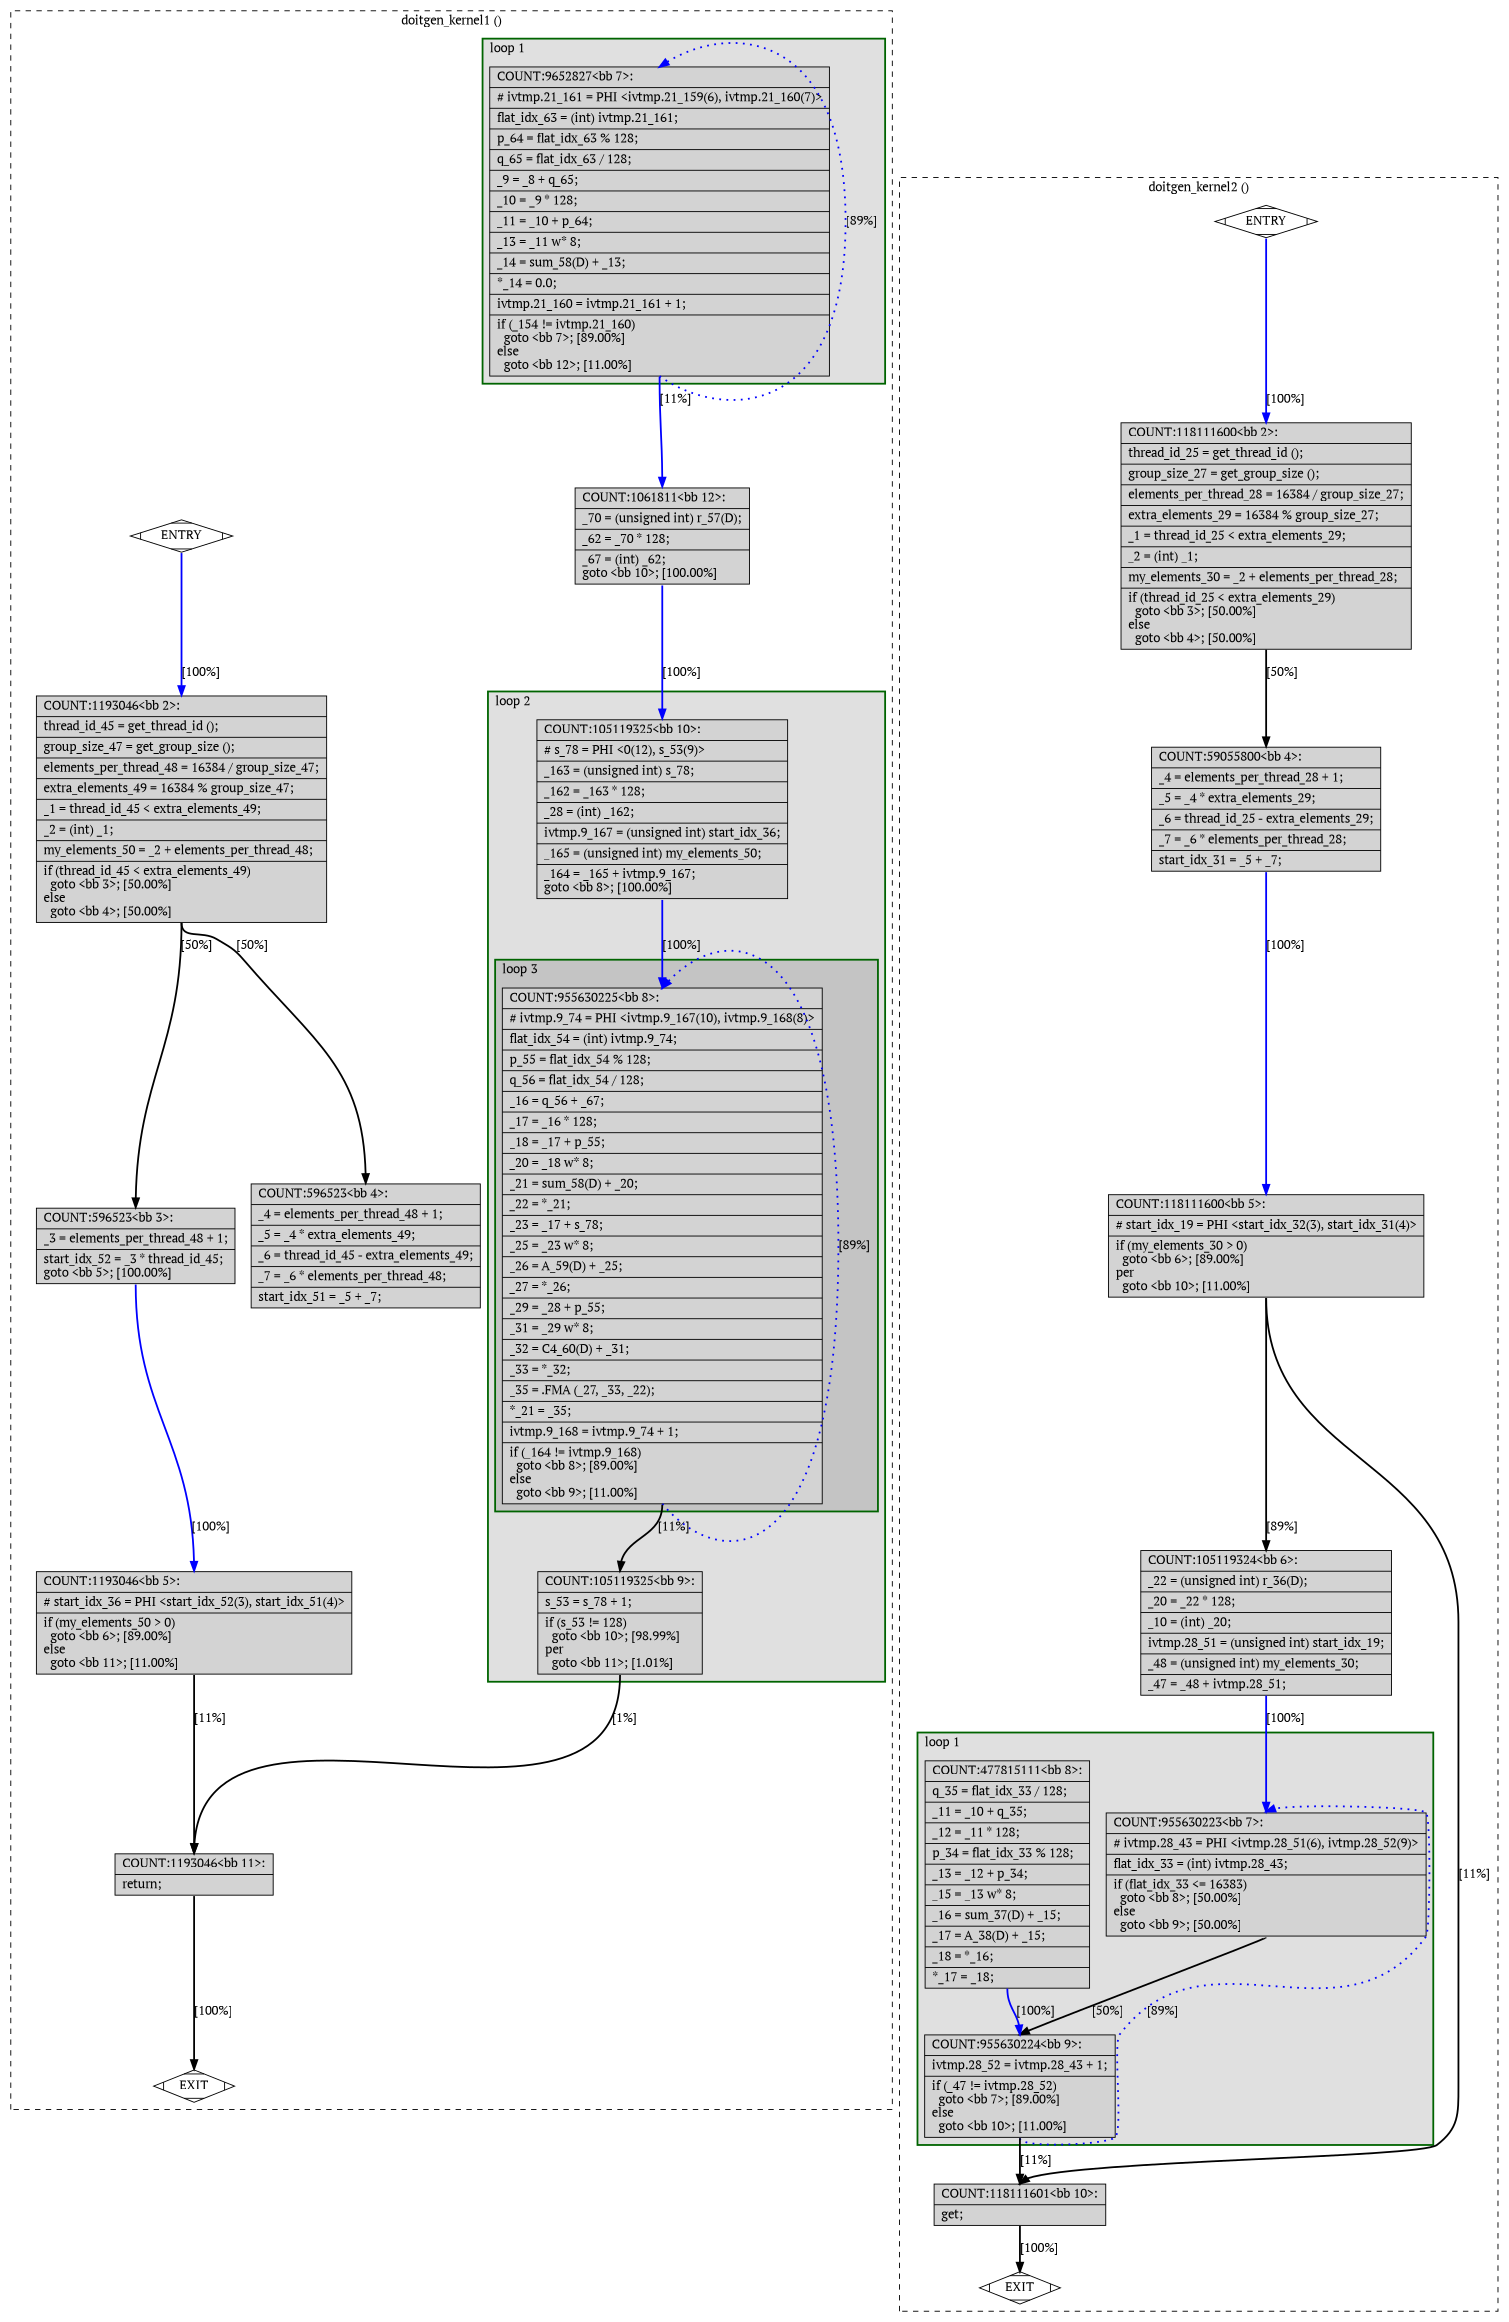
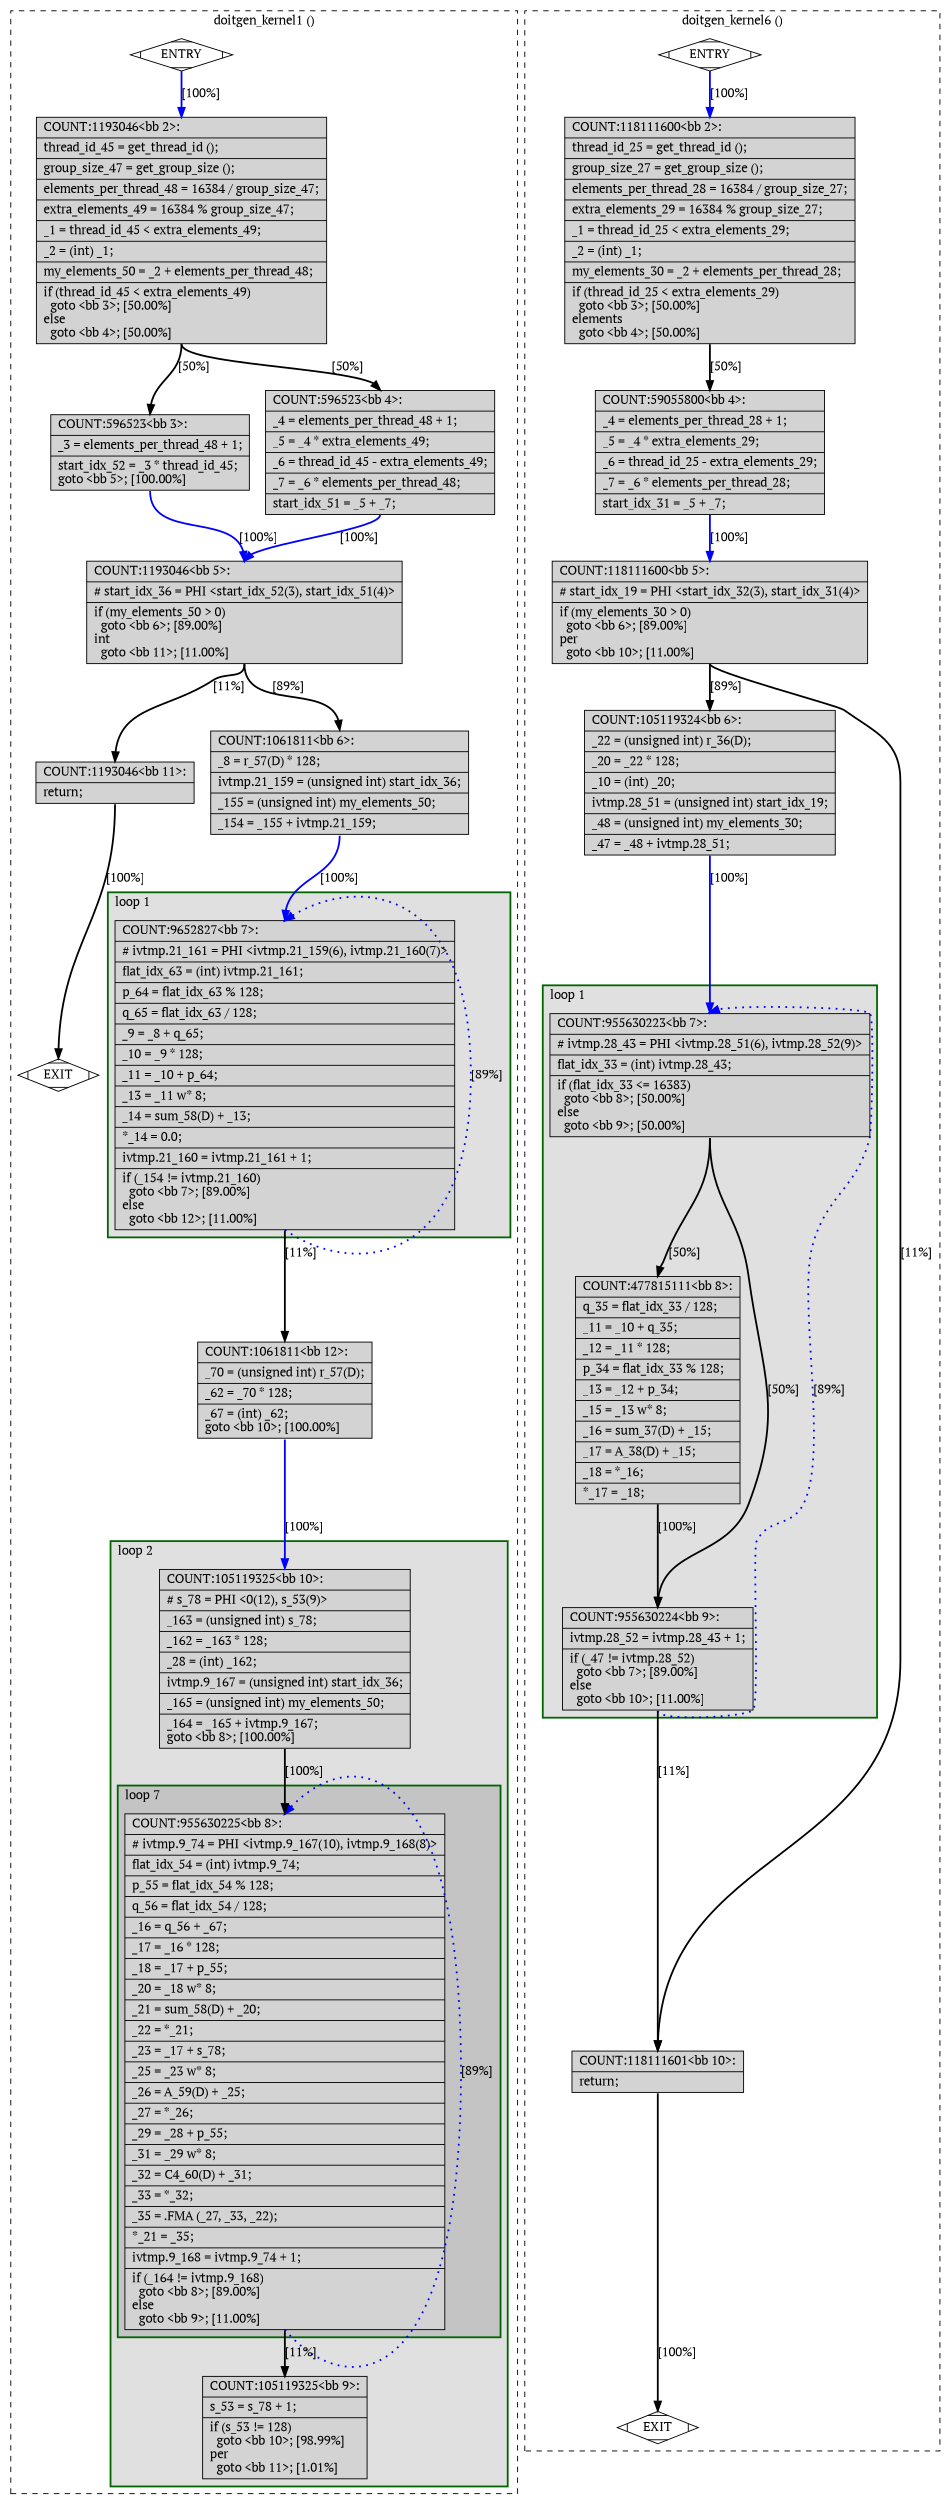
(1199, 188) -> (732, 21)
(661, 427) -> (285, 1281)
none -> (317, 537)
(1139, 625) -> (598, 319)
none -> (340, 783)
(662, 939) -> (285, 1776)
(520, 970) -> (143, 1796)
none -> (692, 1205)
(55, 1650) -> (102, 639)
(412, 1764) -> none
(1012, 2007) -> (658, 1551)
(953, 2215) -> (599, 2082)
